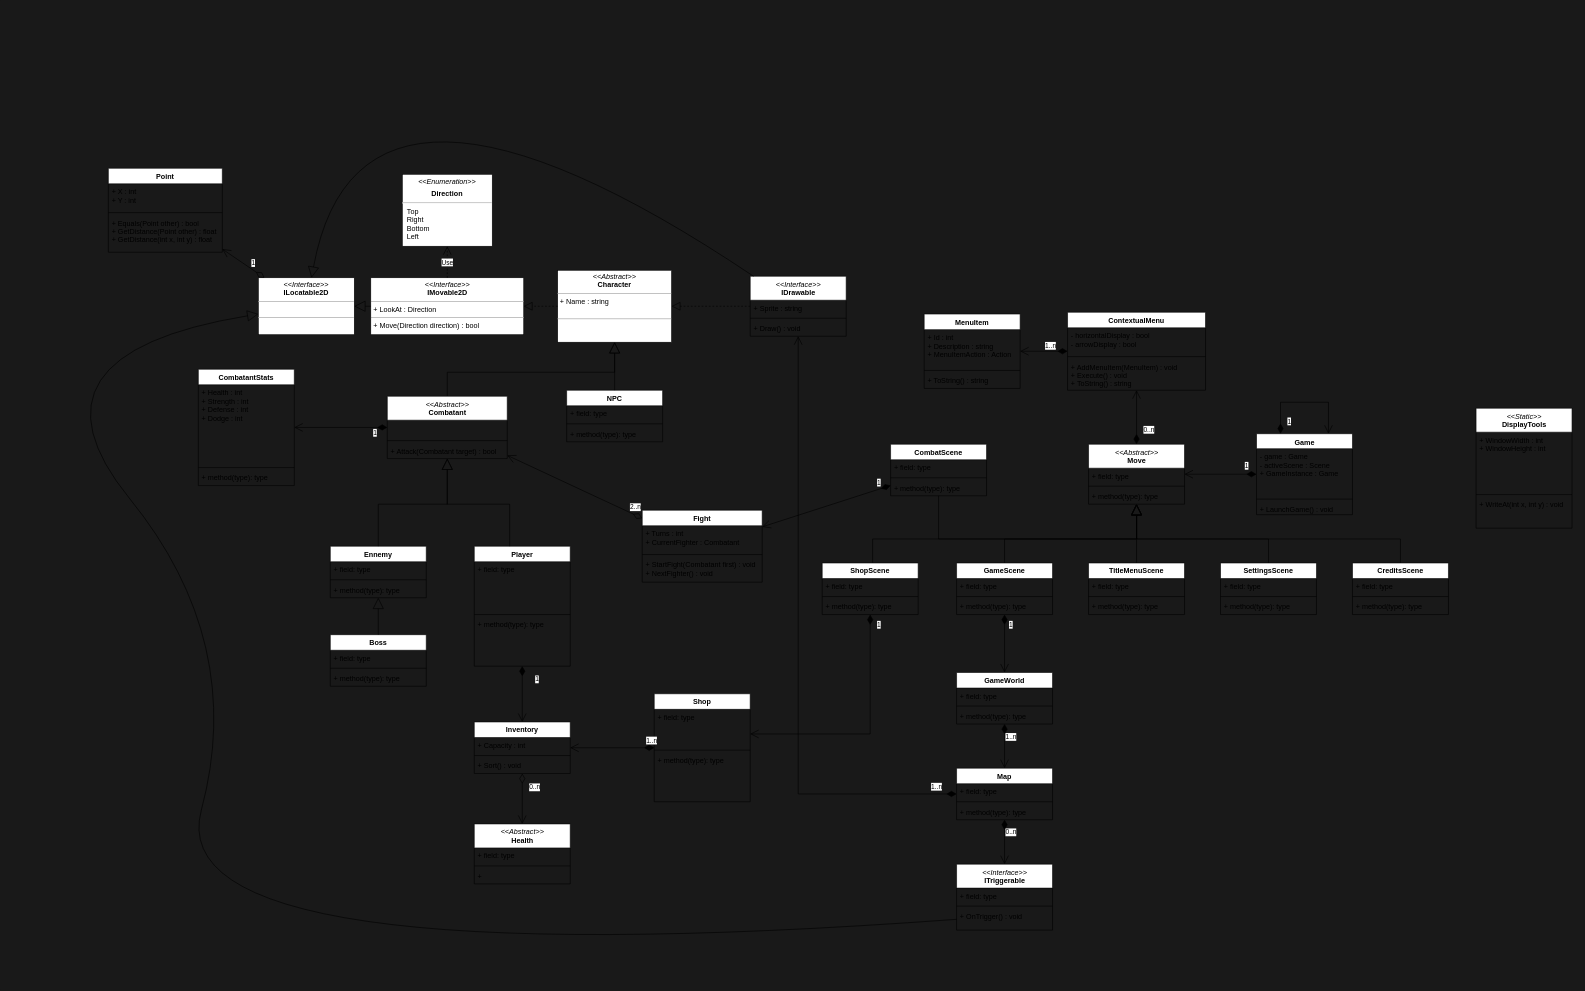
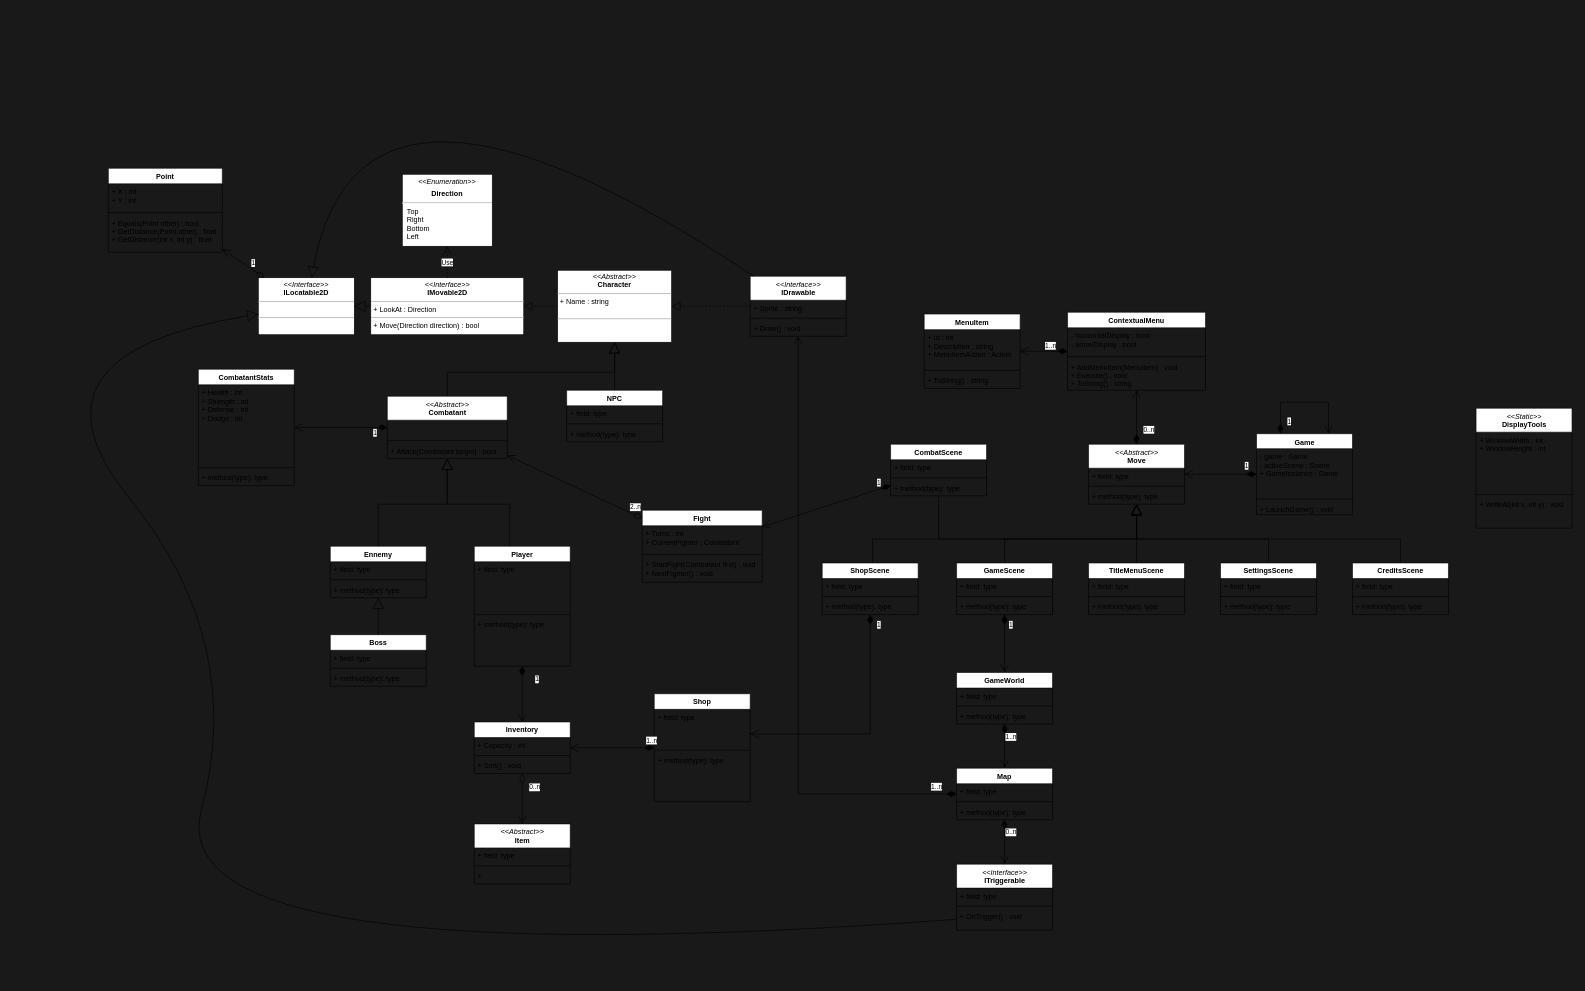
(523, 837) -> (523, 837)
